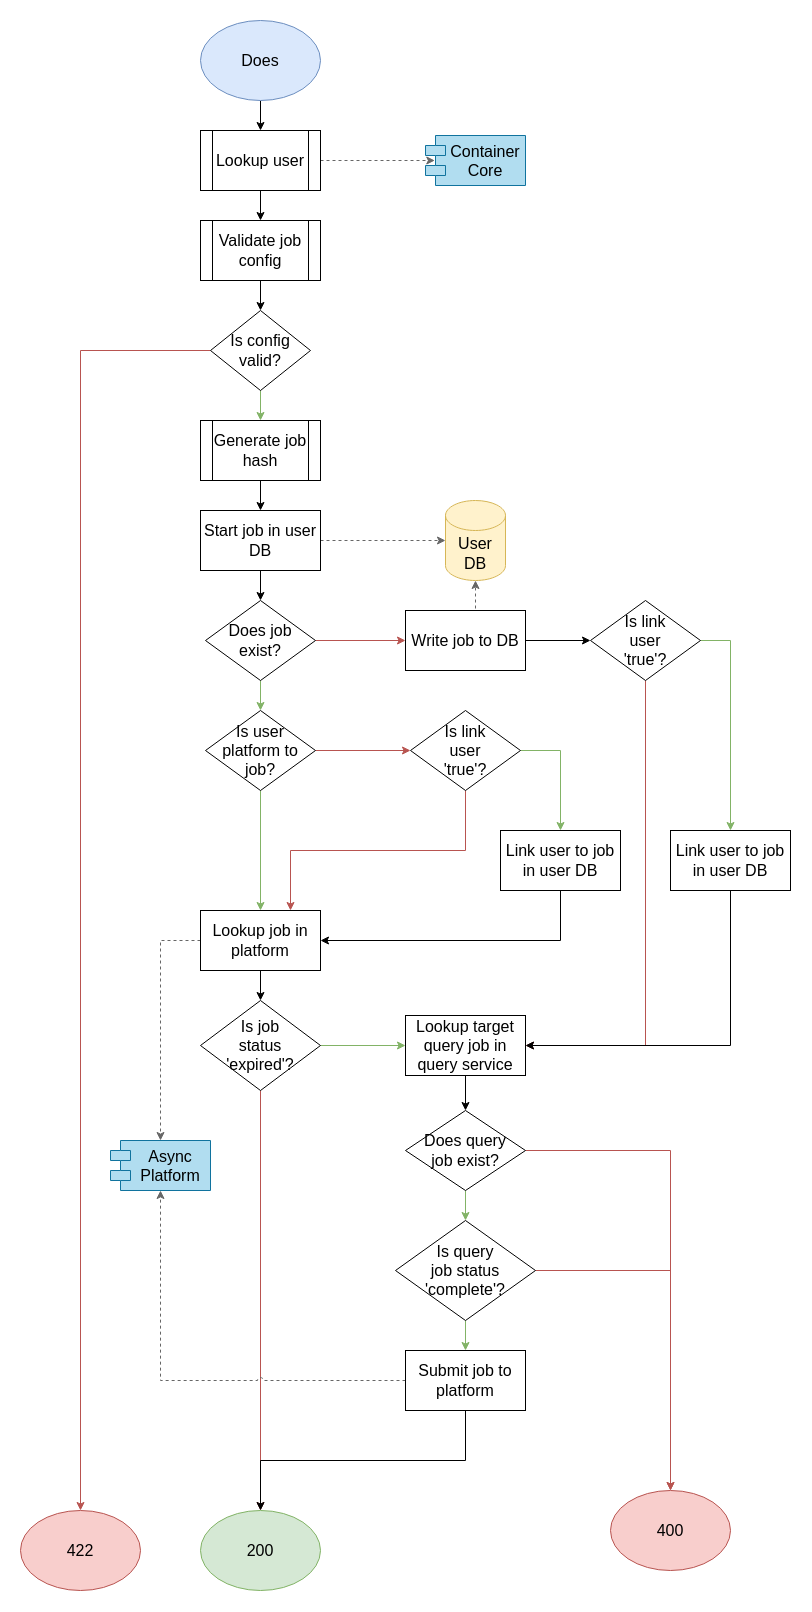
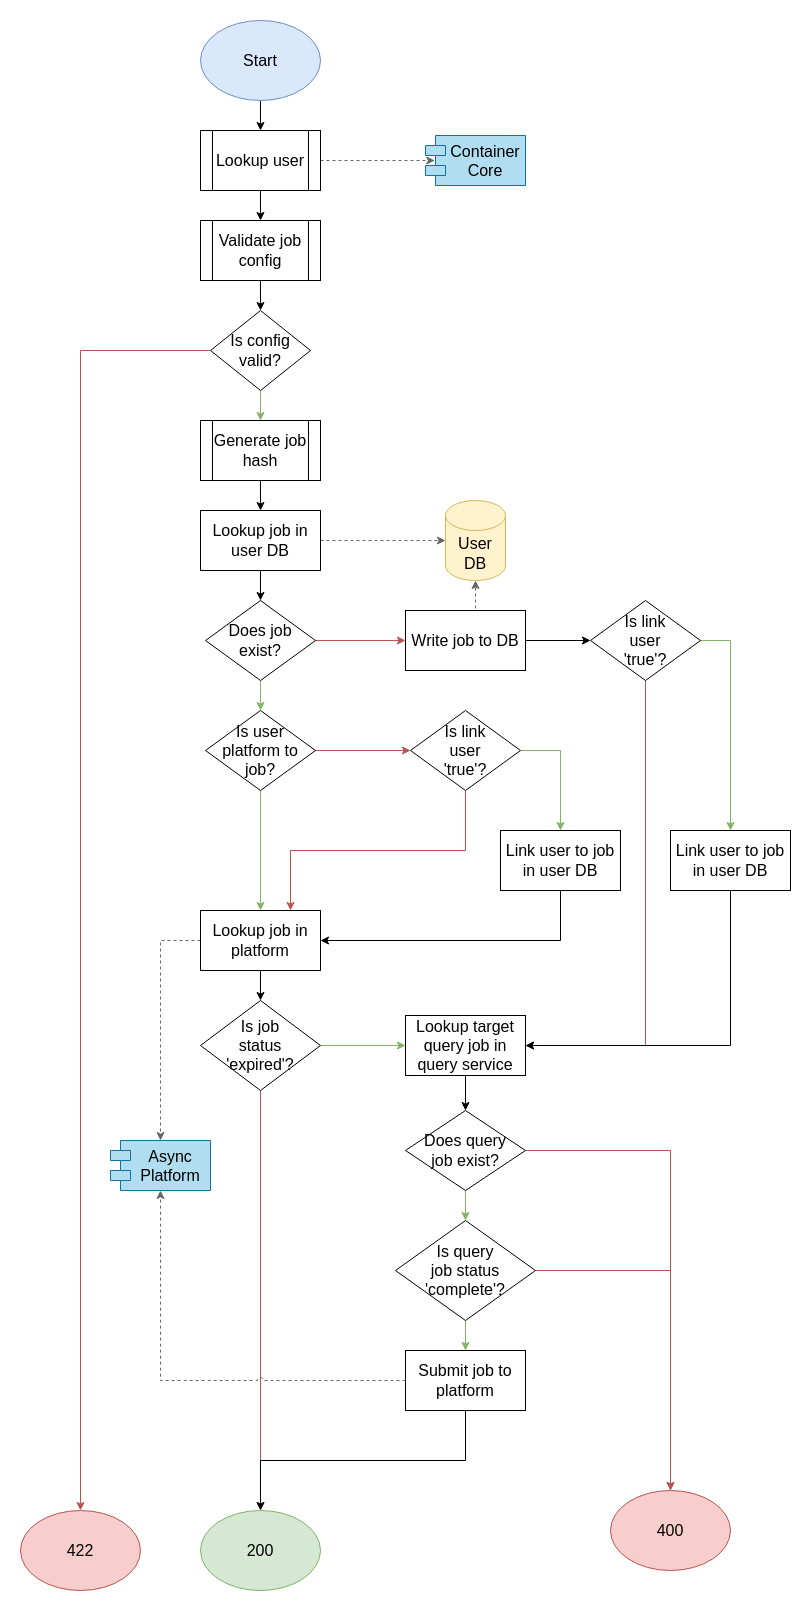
(261, 61) -> (261, 61)
(261, 541) -> (261, 541)
